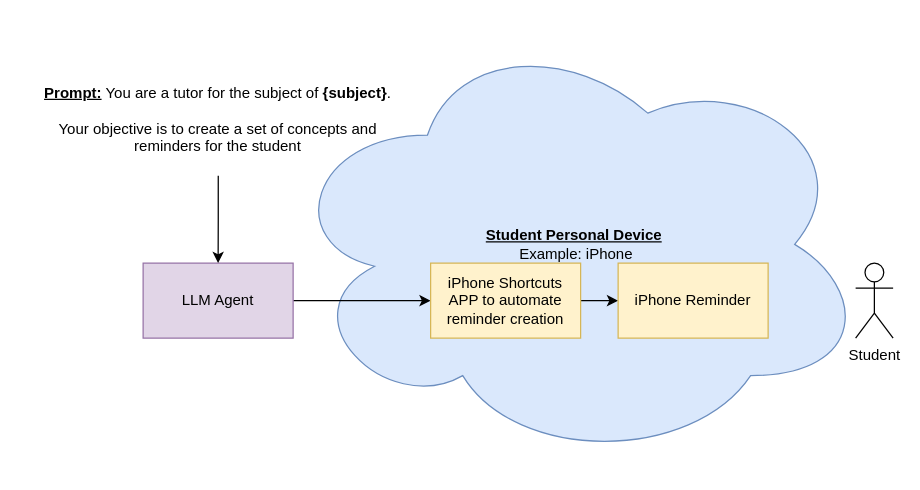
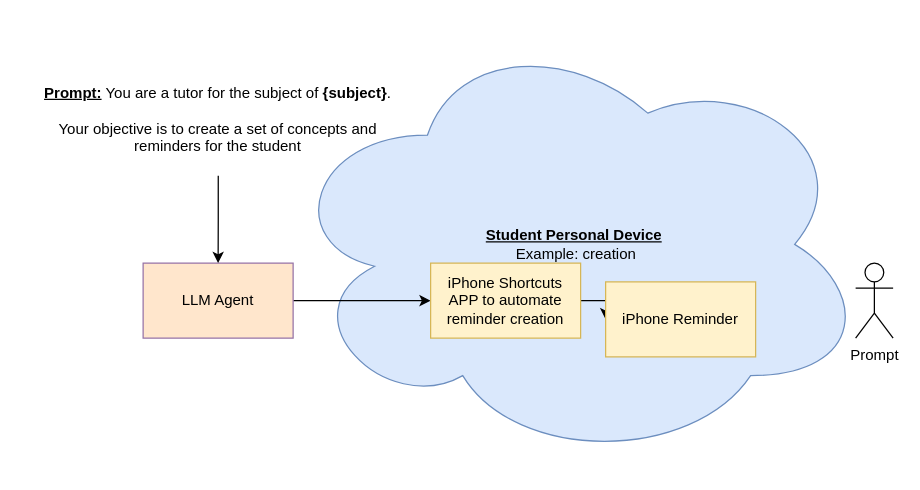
(574, 244) -> (574, 244)
(218, 301) -> (218, 301)
(693, 301) -> (681, 319)
(875, 356) -> (875, 356)
